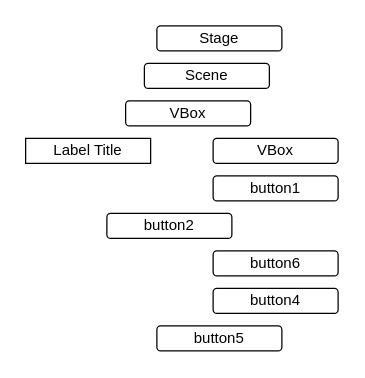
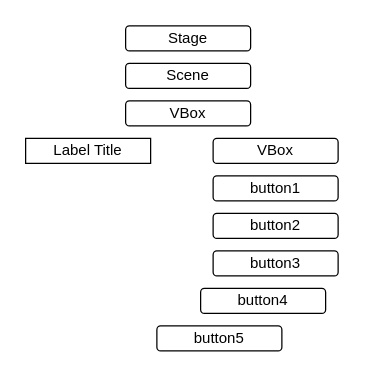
(219, 38) -> (188, 38)
(207, 76) -> (188, 76)
(169, 226) -> (276, 226)
(276, 263) -> (276, 263)
(276, 301) -> (263, 301)
